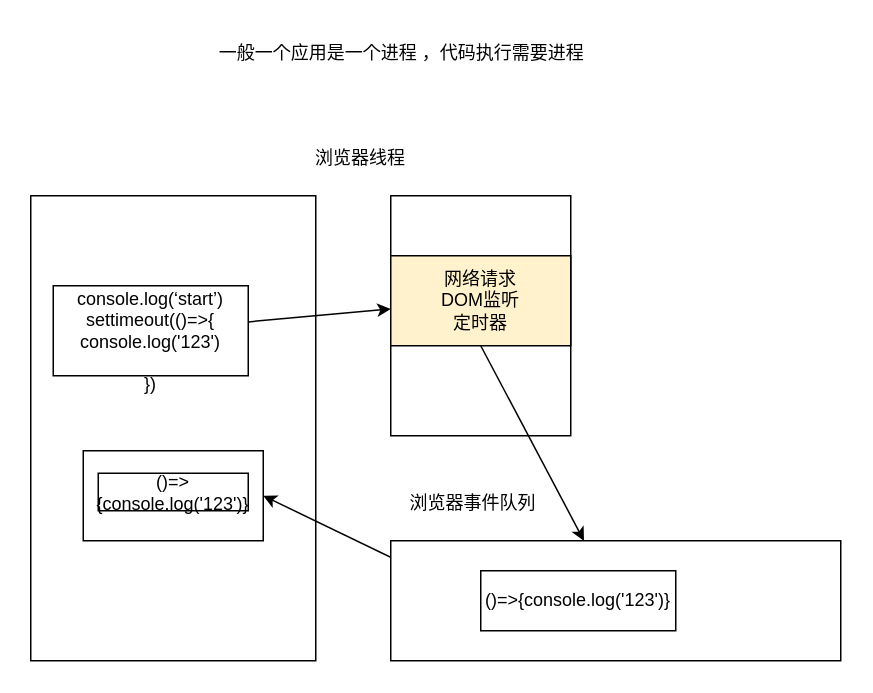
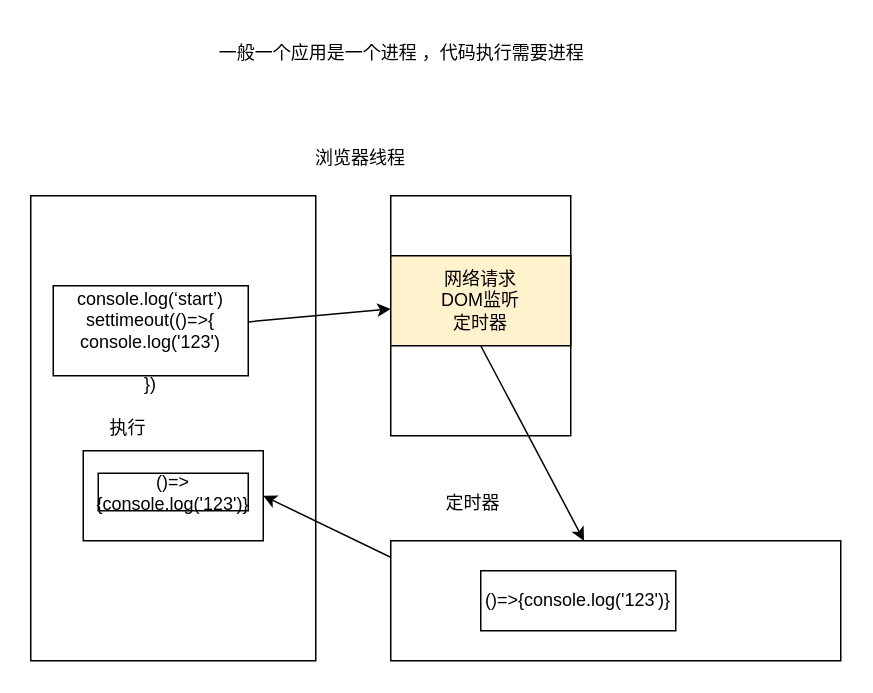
none -> (128, 428)
(473, 503) -> (473, 503)
